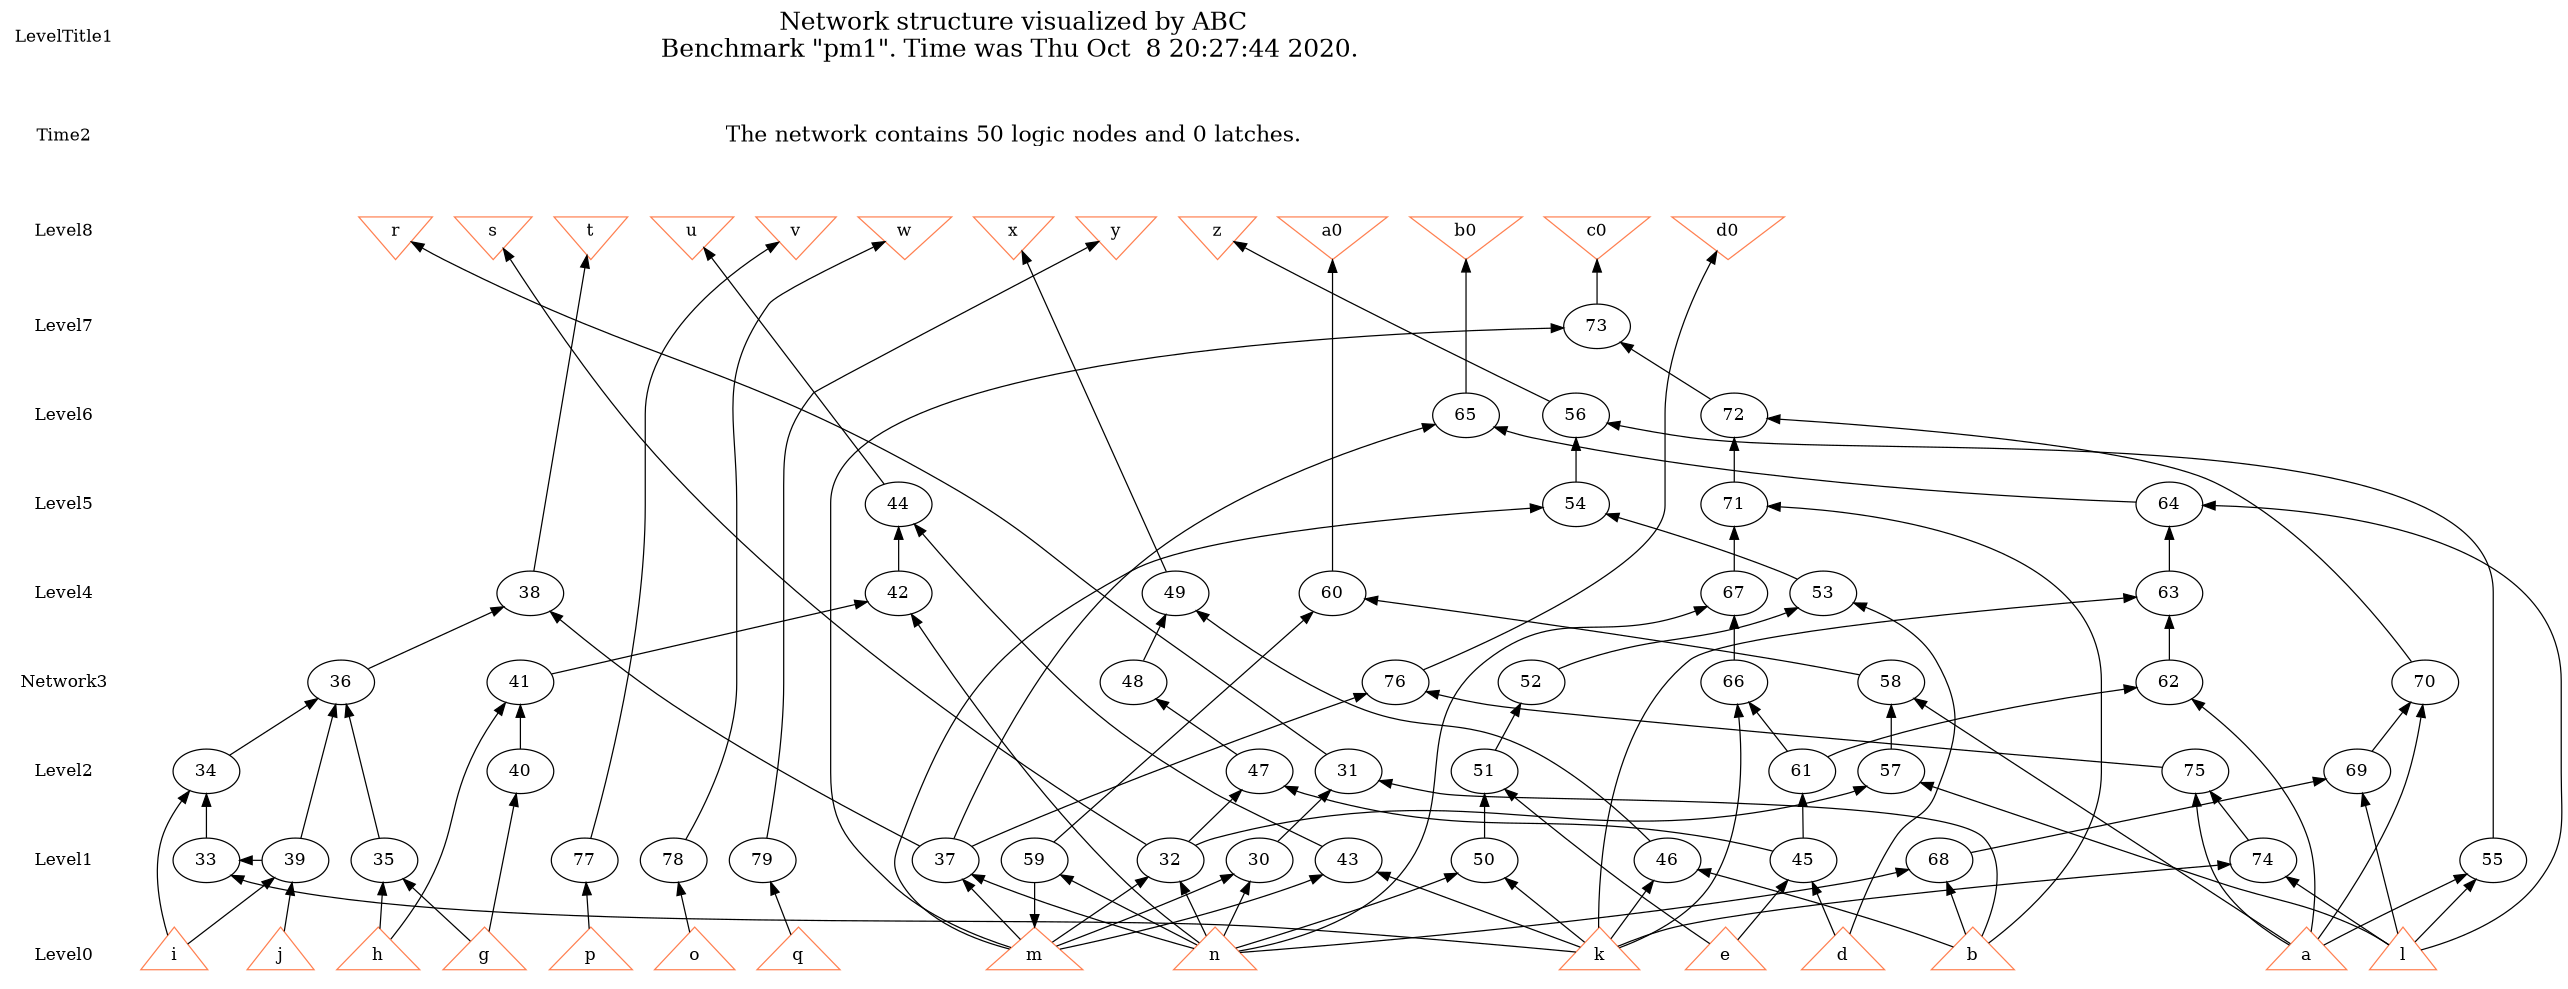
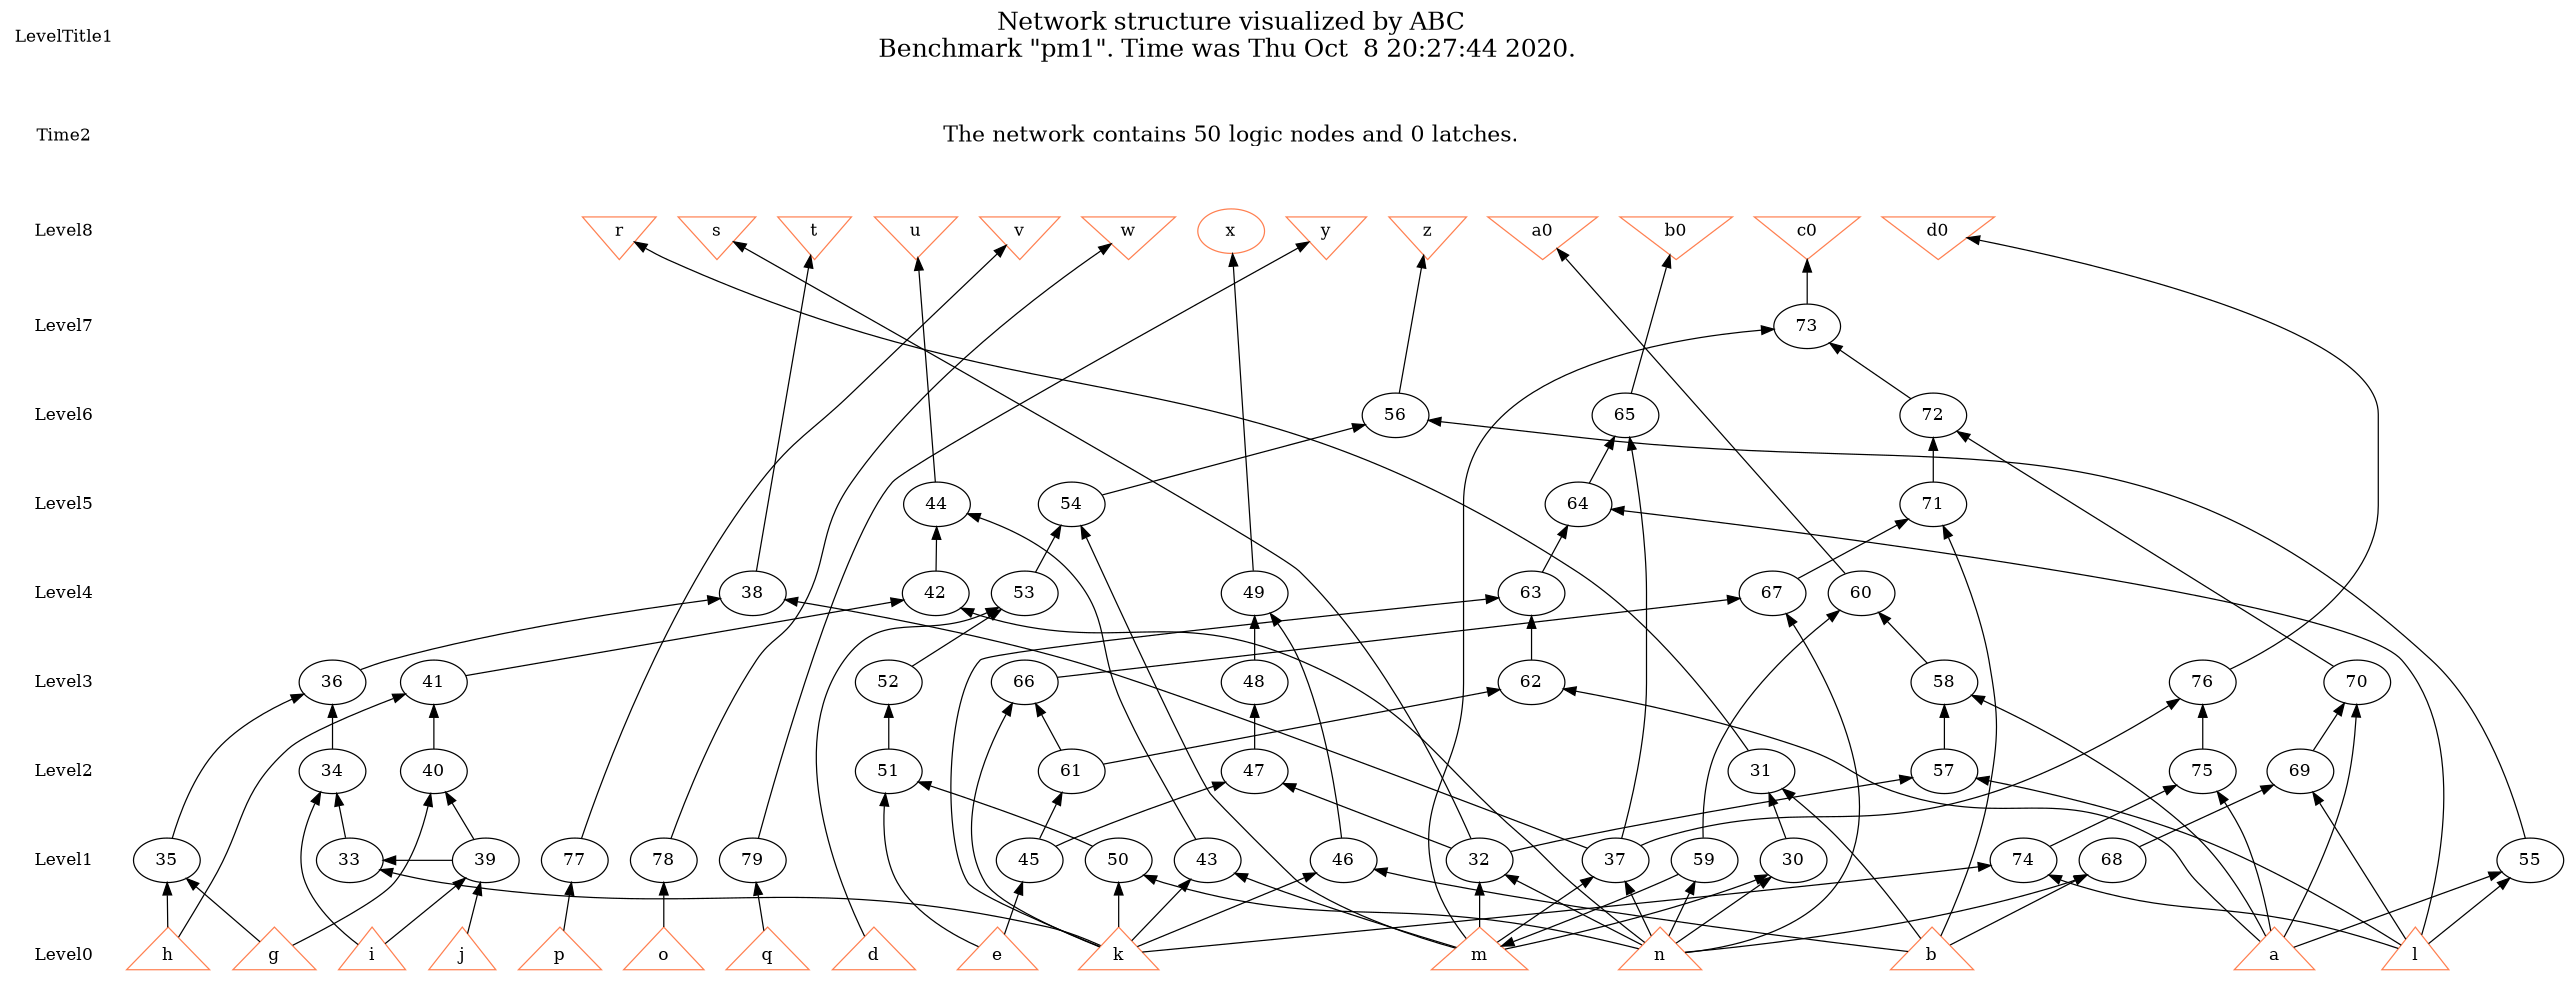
(1014, 231) -> (1231, 231)
(64, 682) -> (64, 682)
(317, 777) -> (463, 821)
(1826, 915) -> none
